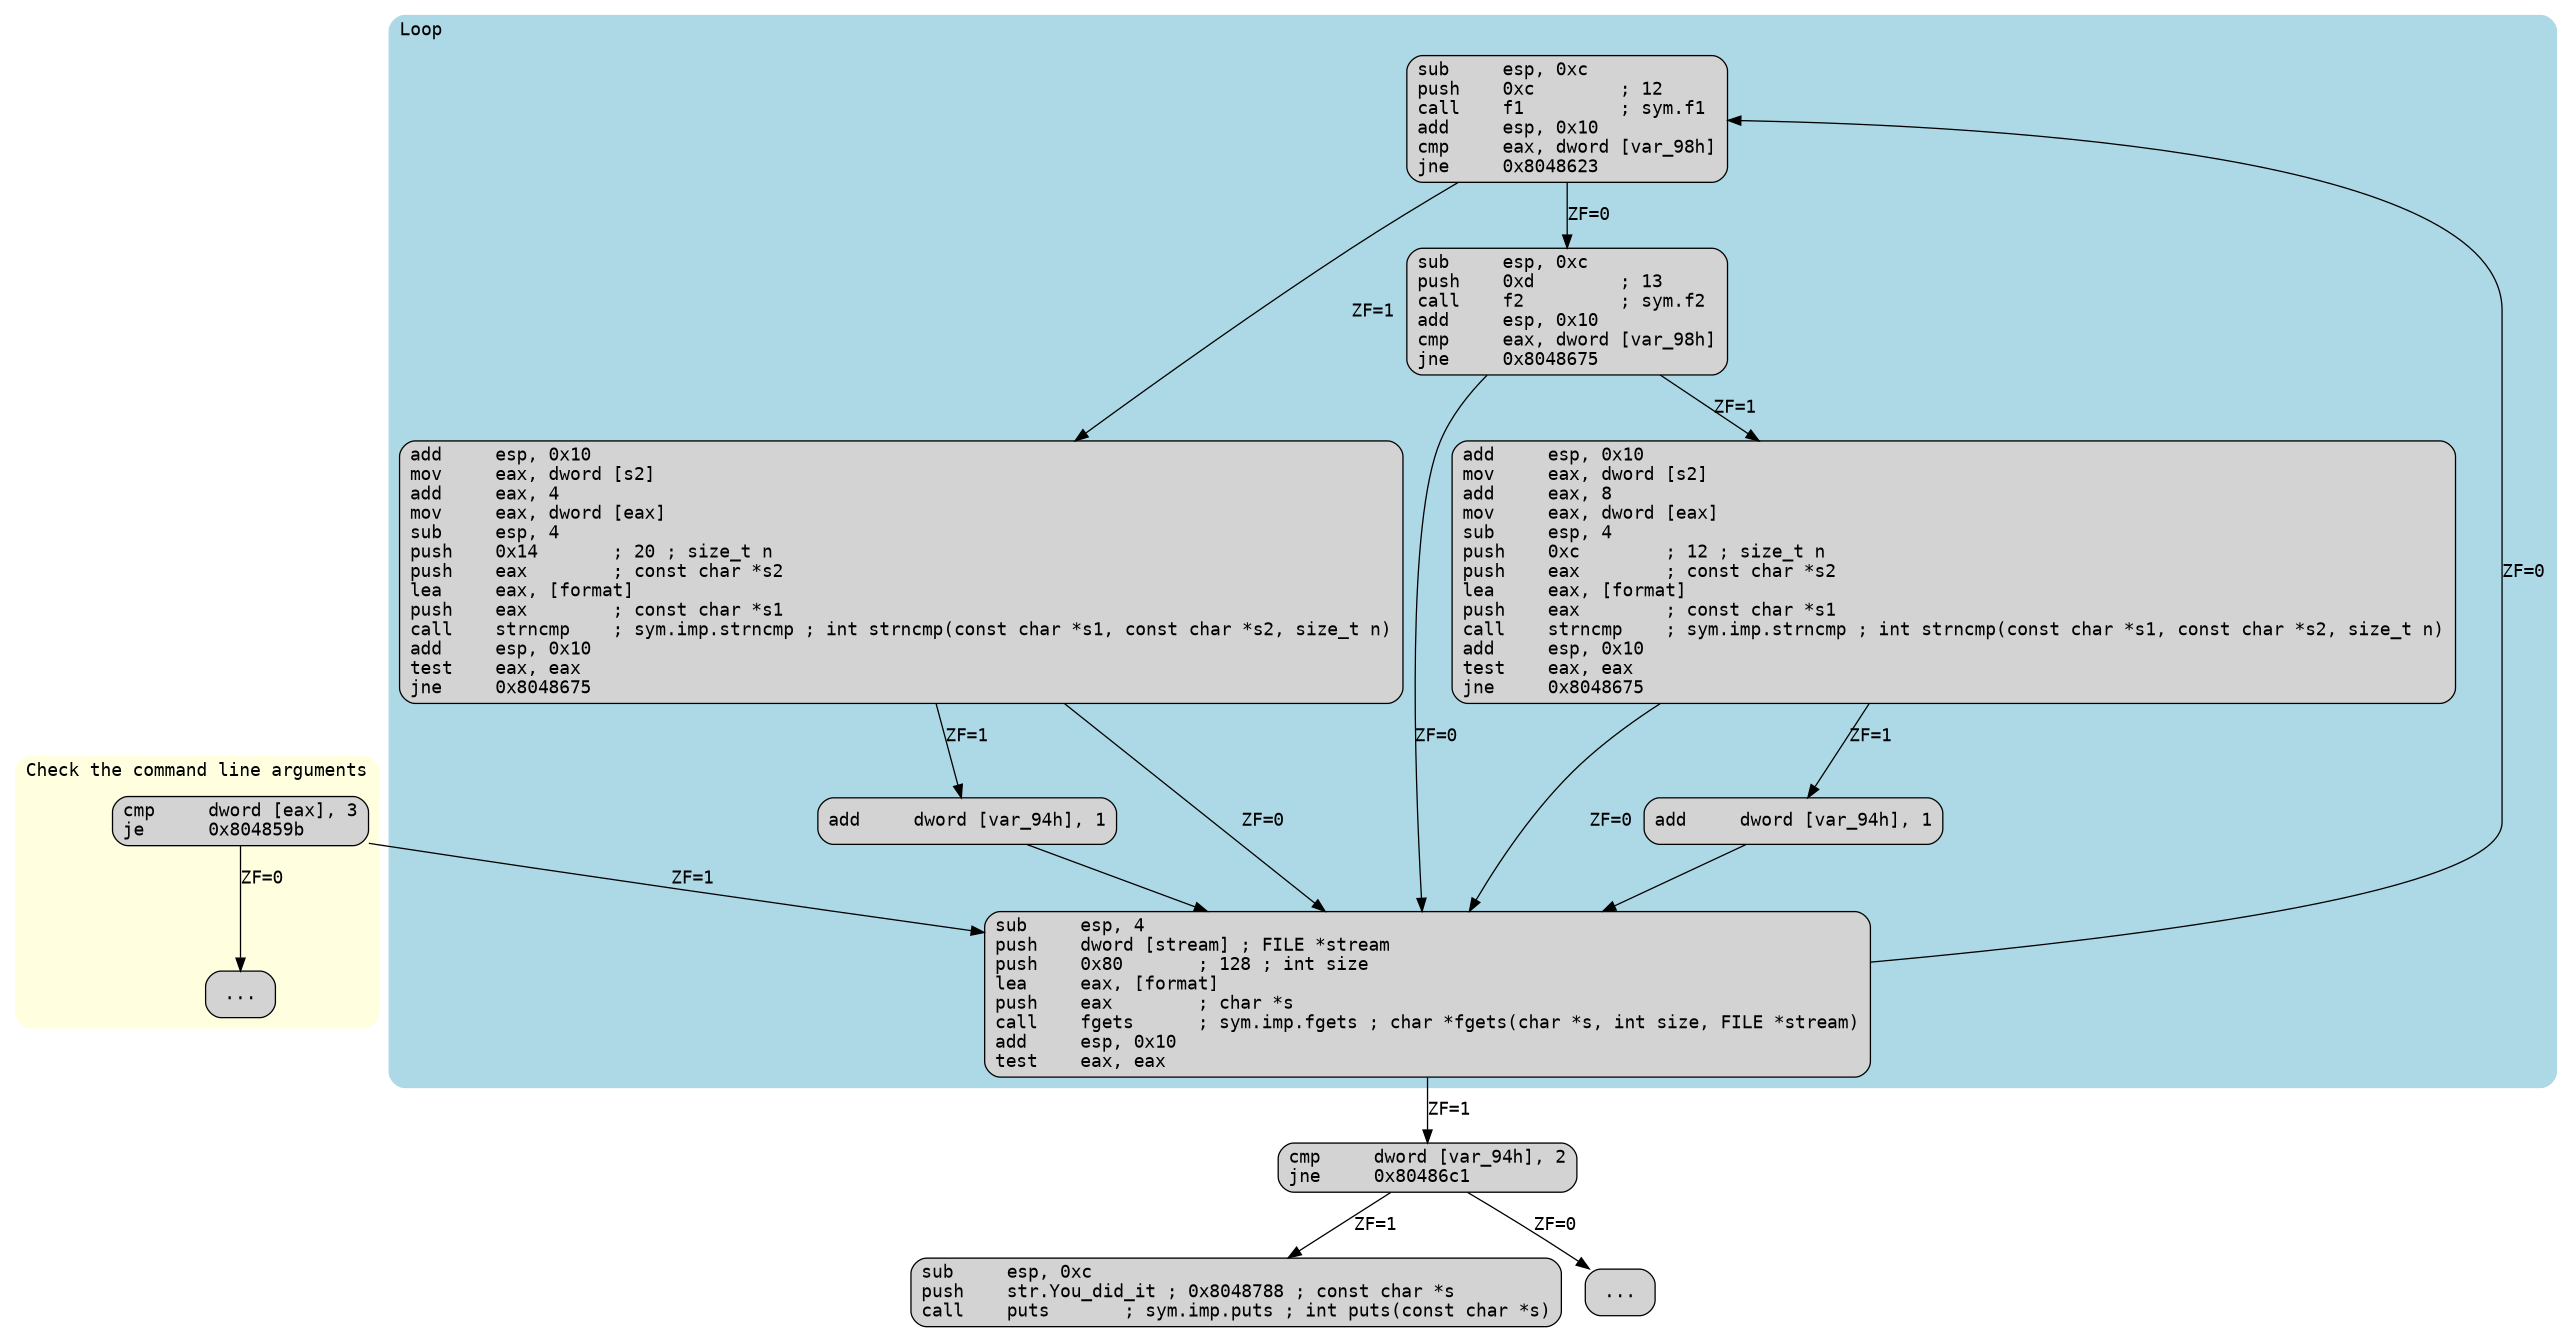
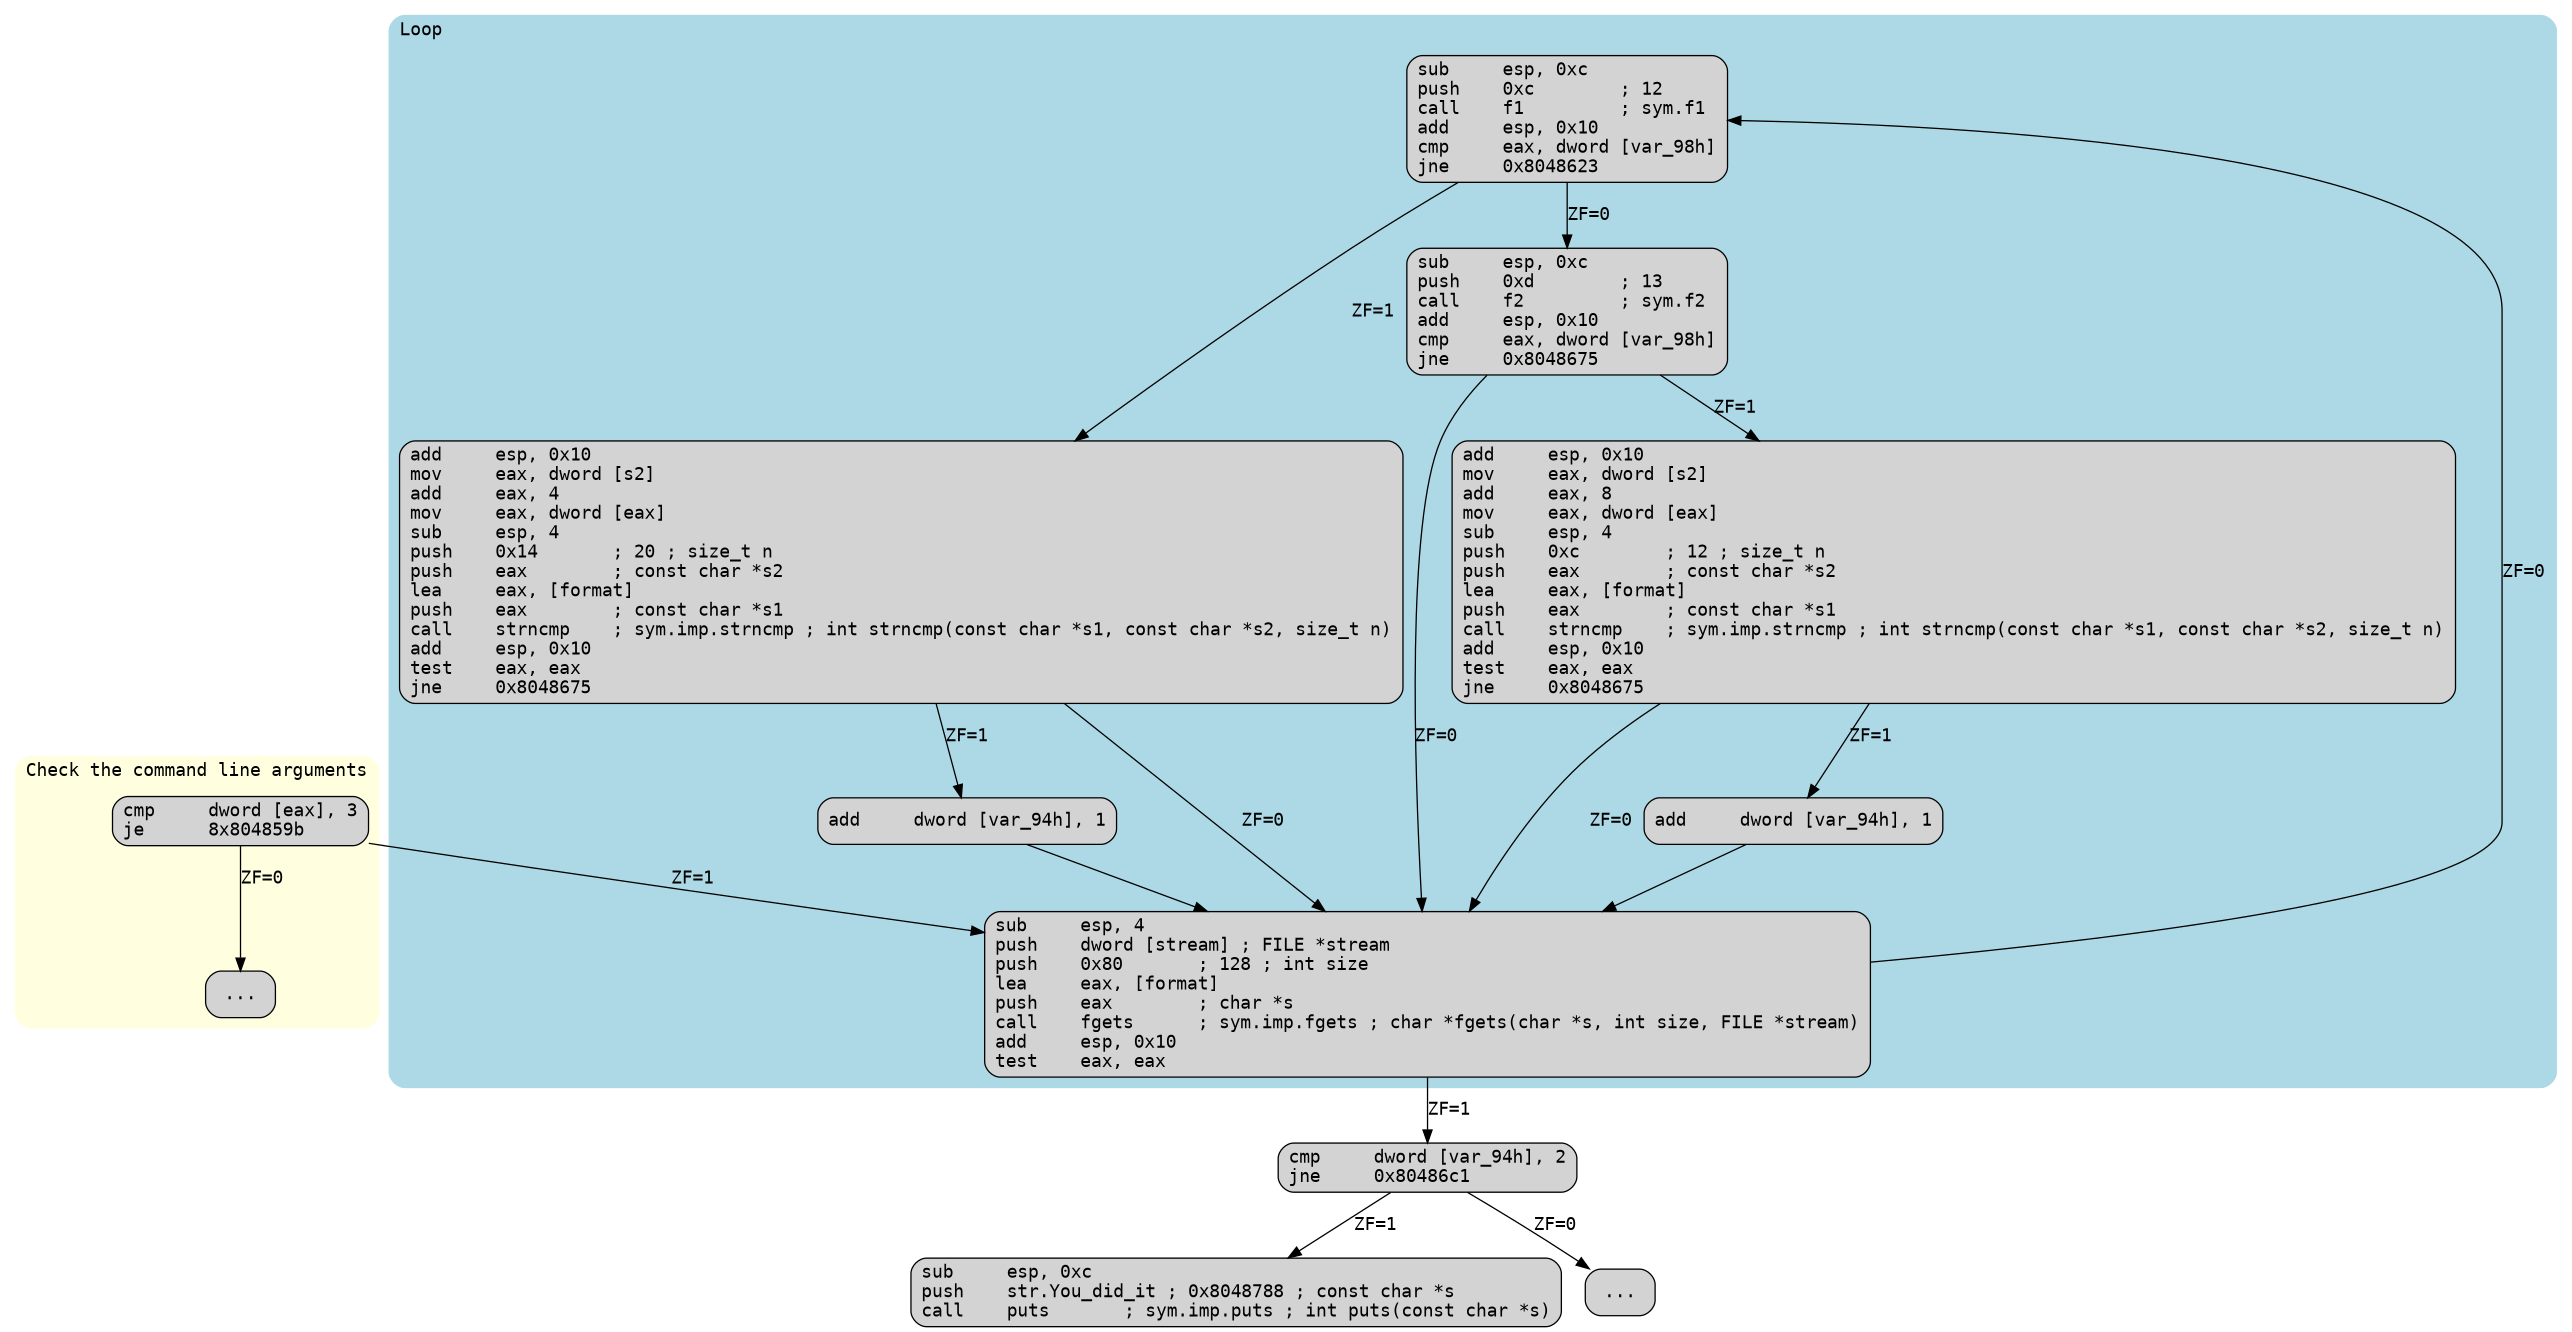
(241, 821) -> (241, 821)
